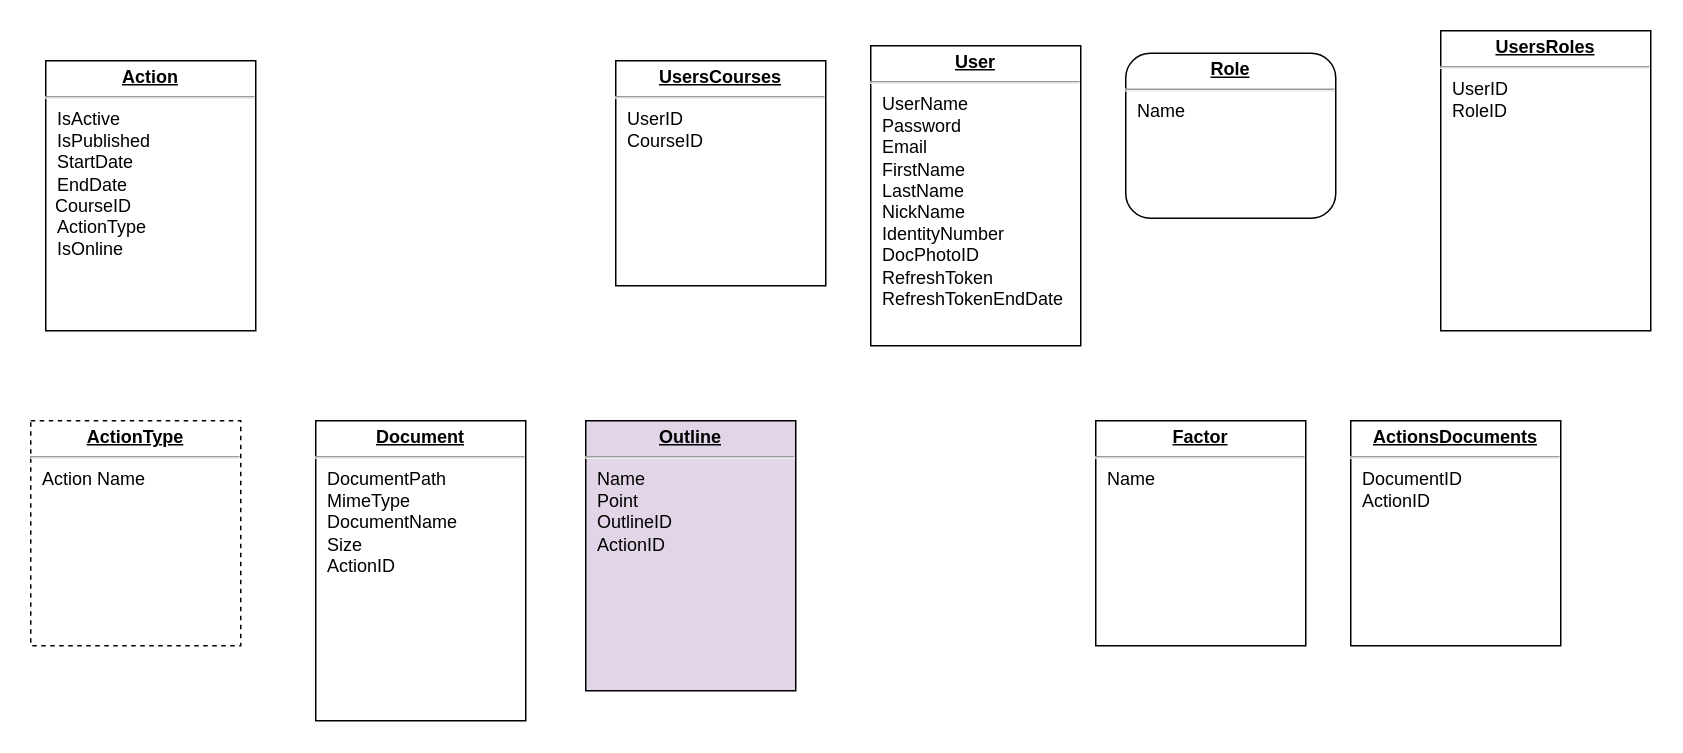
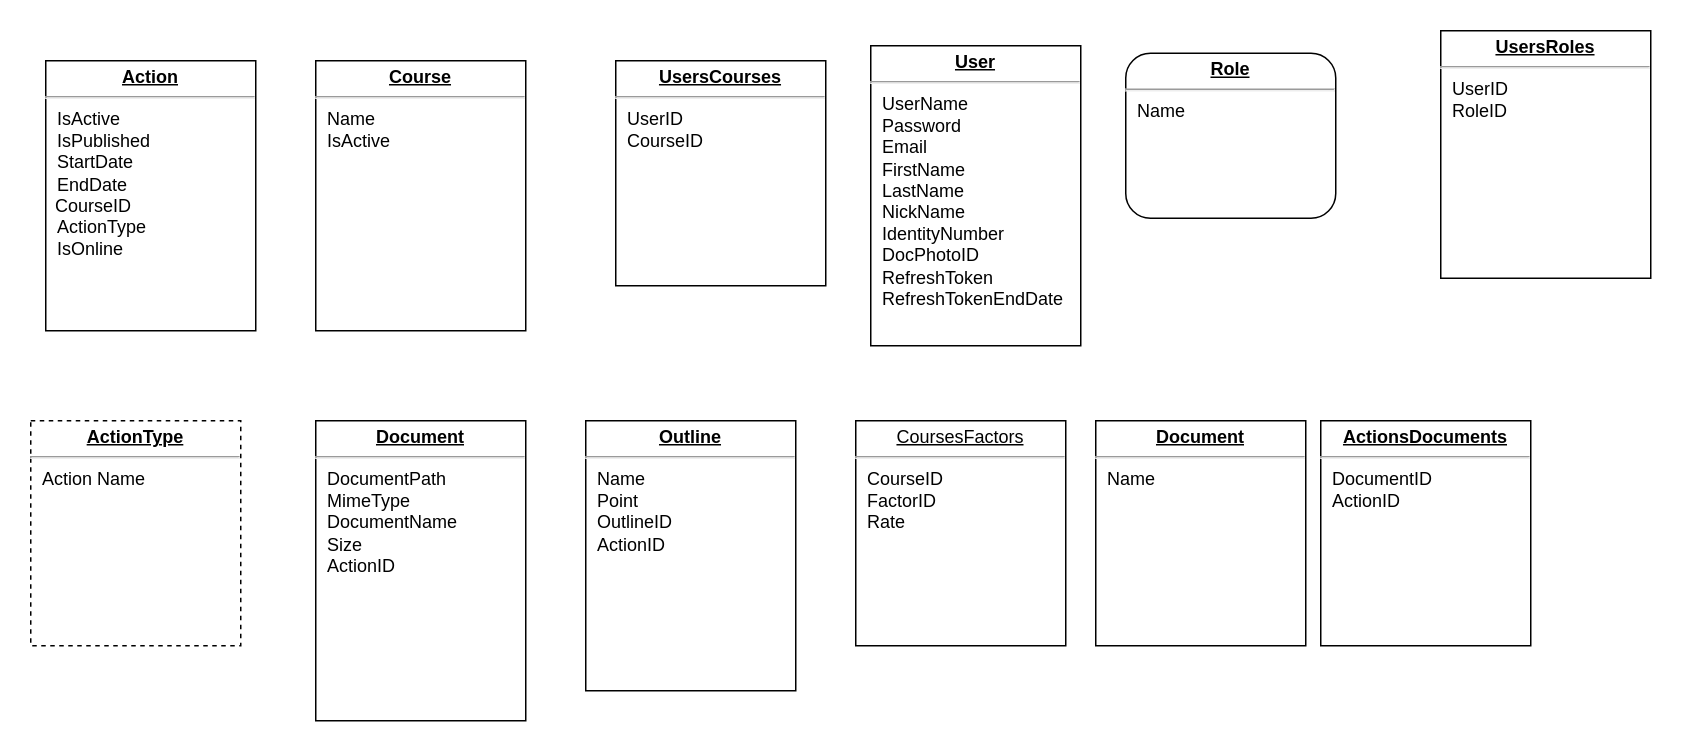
(1546, 181) -> (1546, 155)
none -> (421, 196)
(1126, 442) -> (1136, 442)
none -> (961, 533)
(1456, 533) -> (1426, 533)
(691, 556) -> (691, 556)
